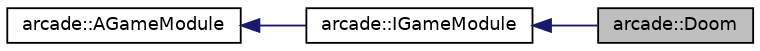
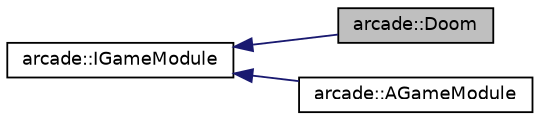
(283, 26) -> (276, 78)
